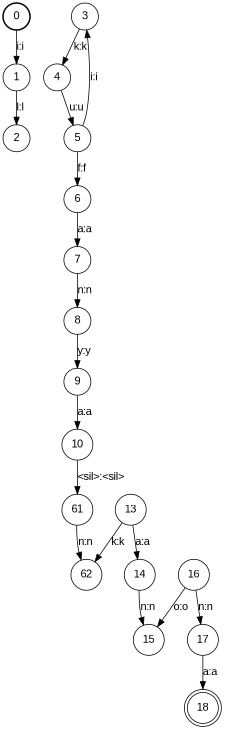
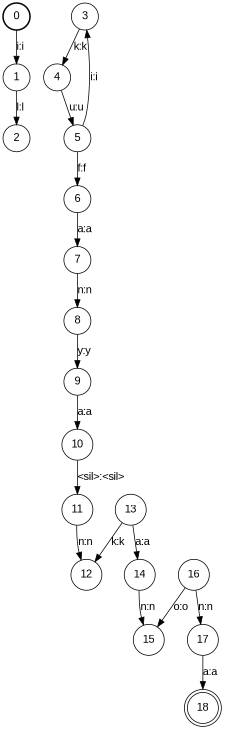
(77, 510) -> (77, 510)
(86, 575) -> (86, 575)
